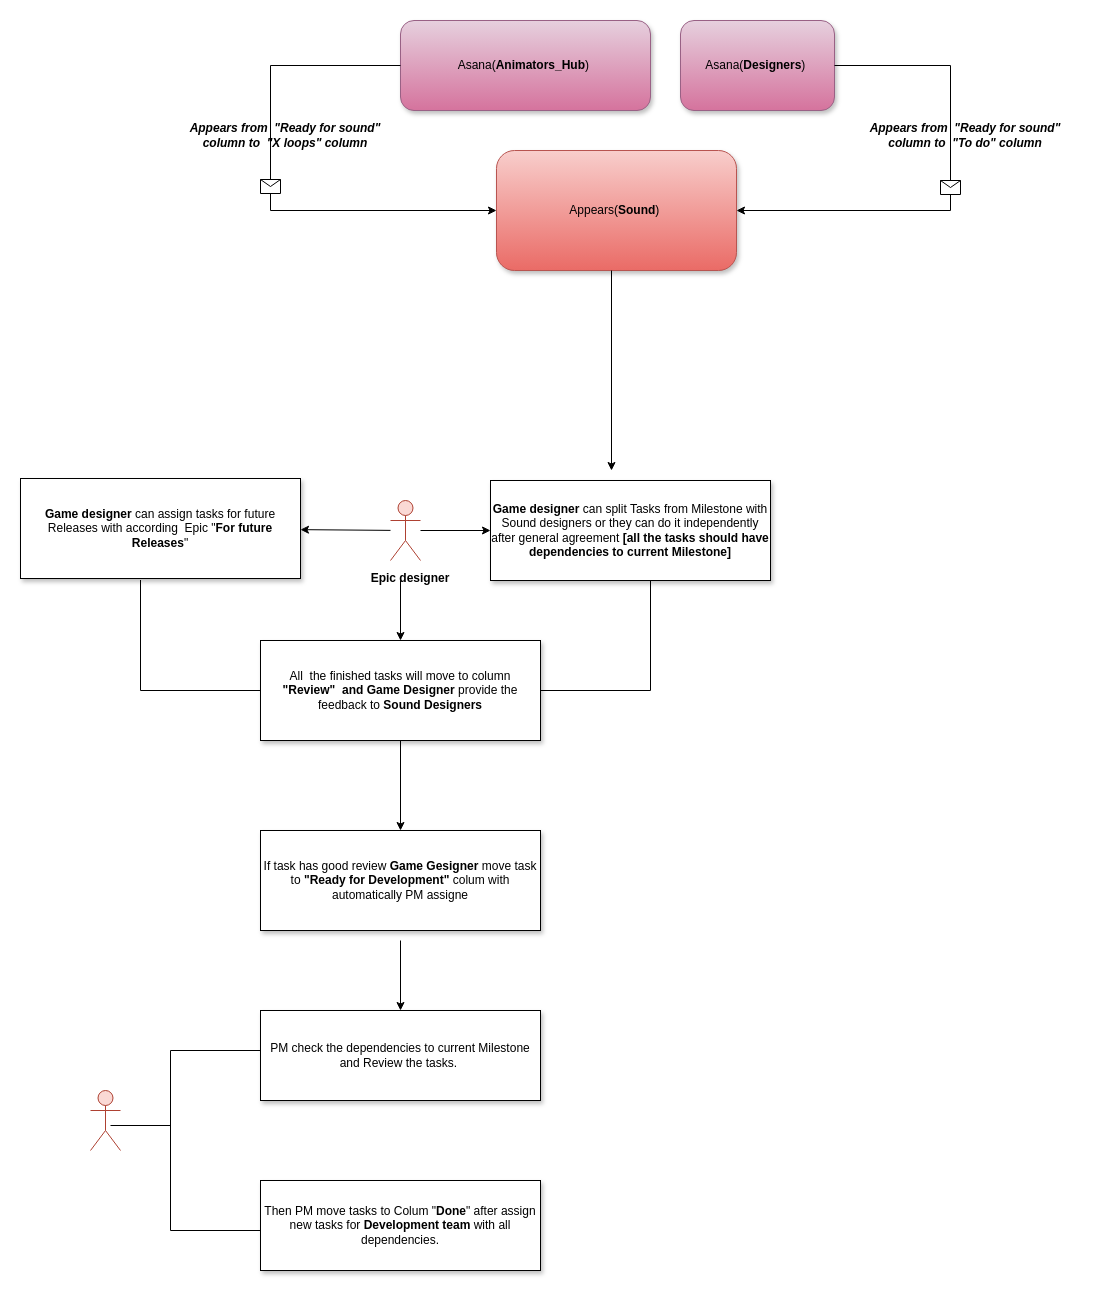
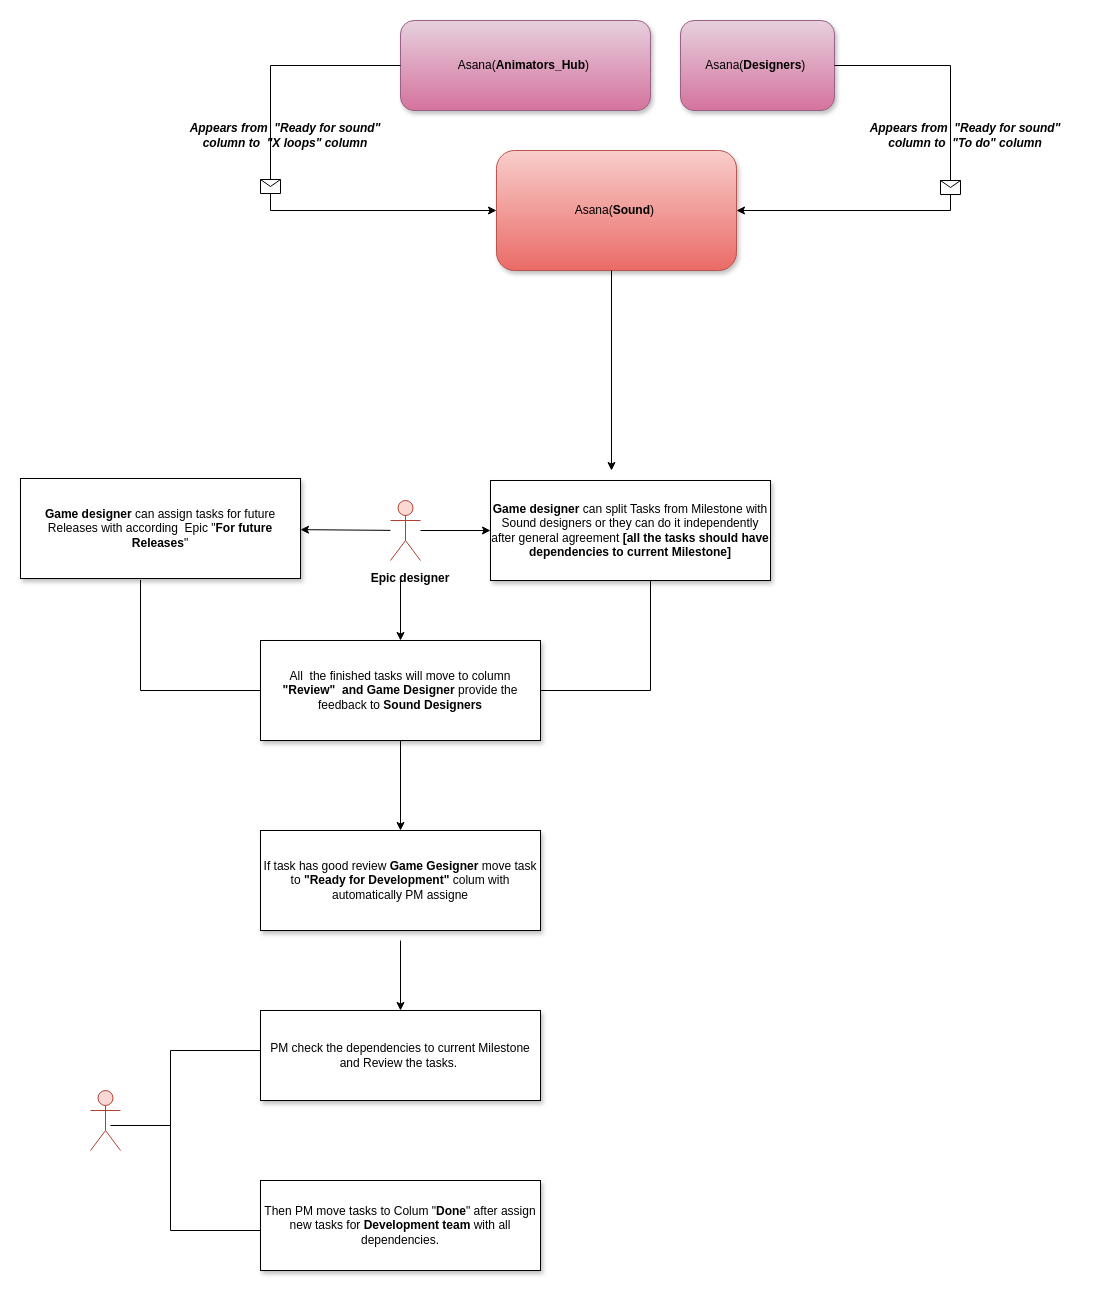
(617, 211) -> (617, 211)
